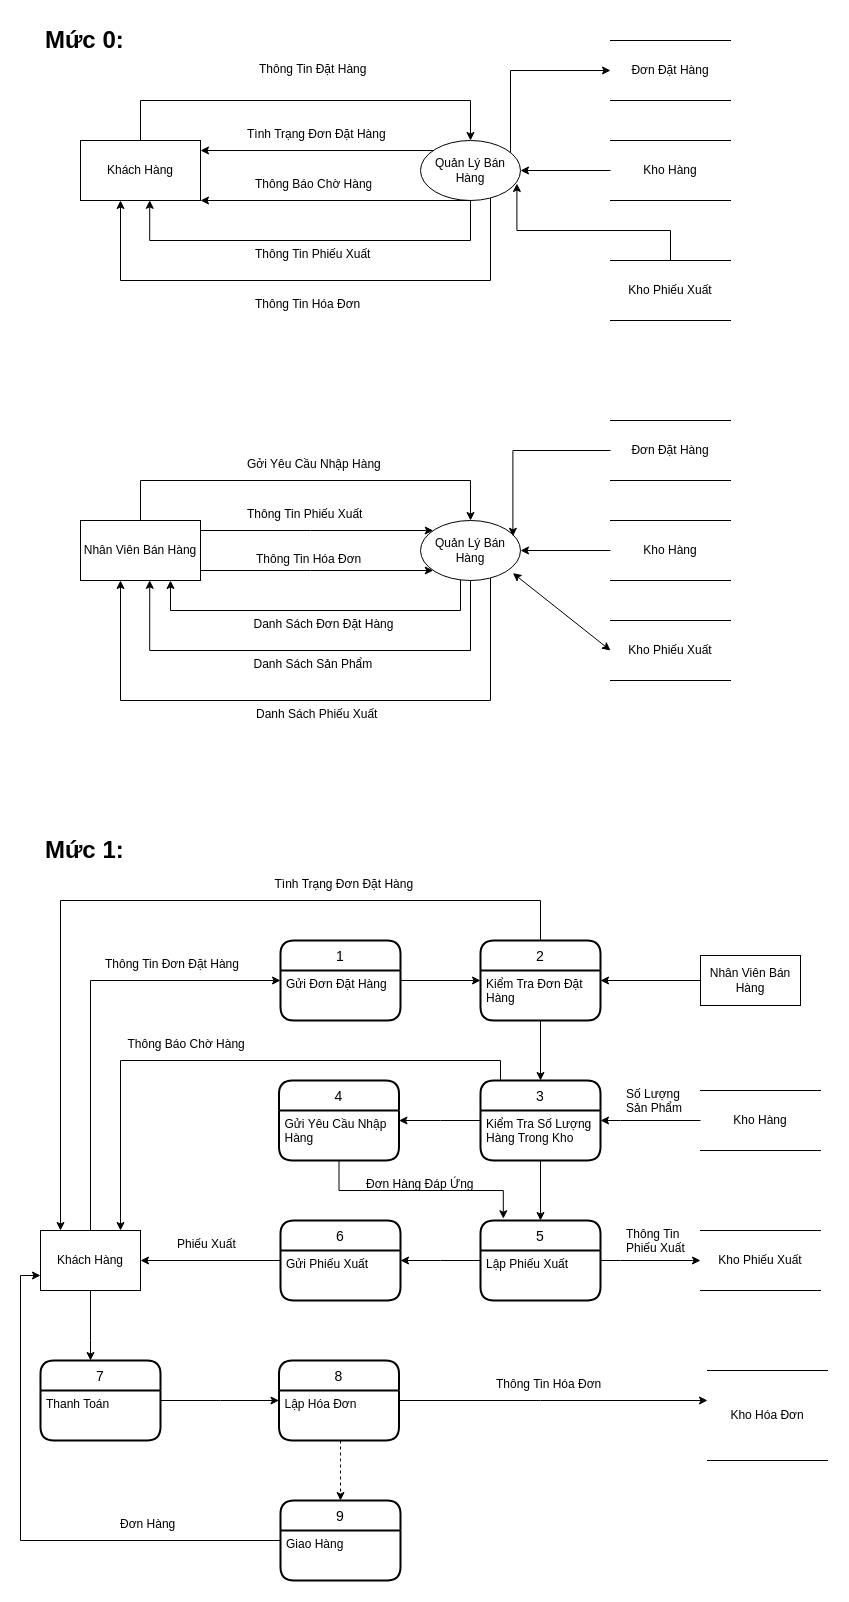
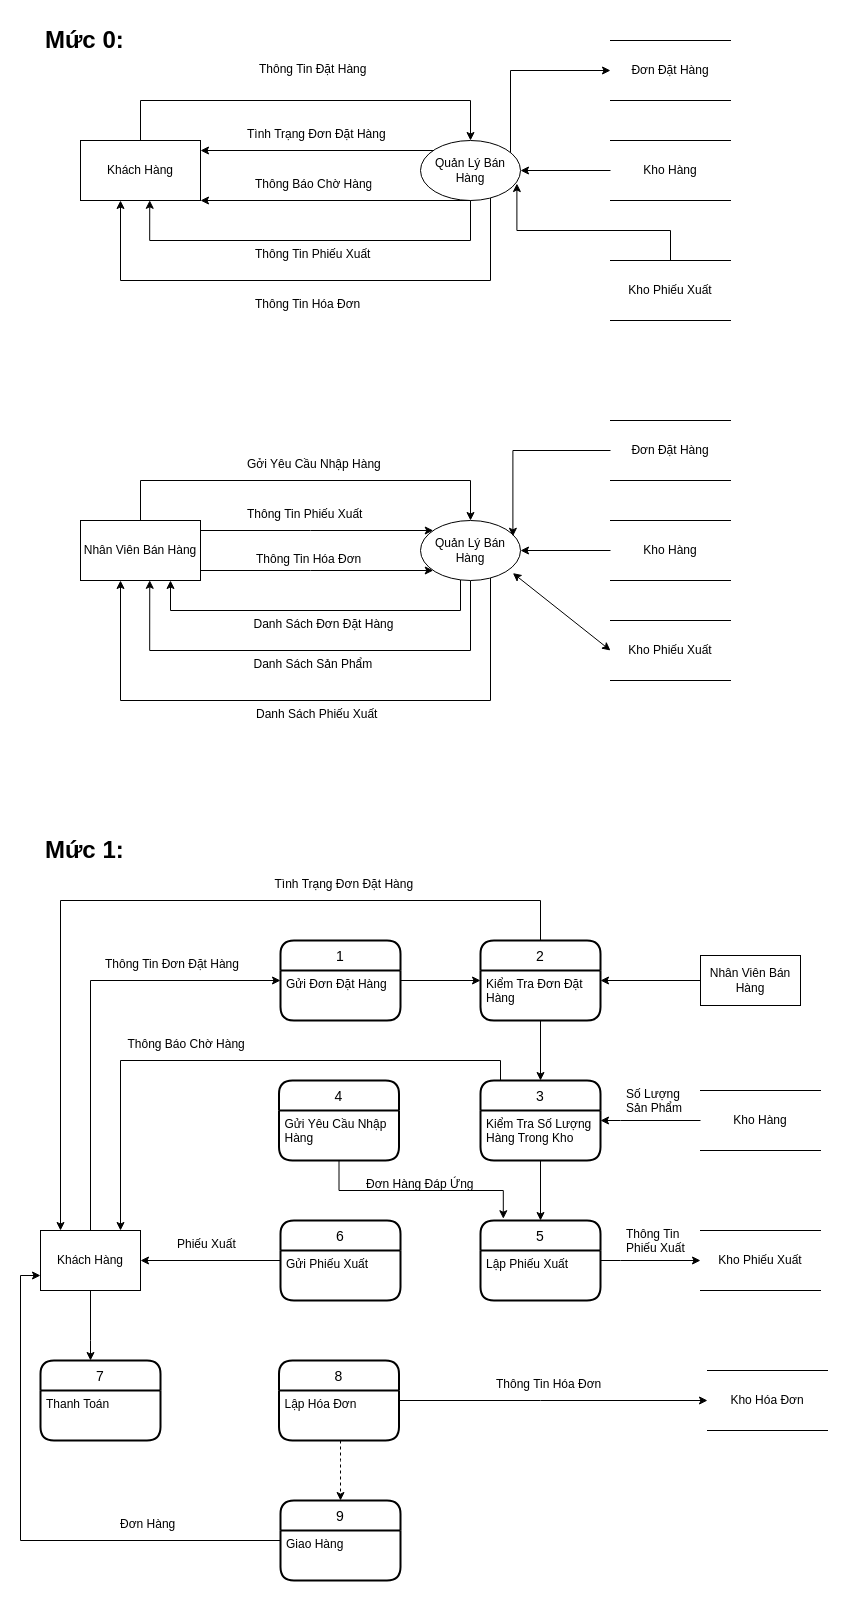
(443, 1121) -> none
(444, 1261) -> none
(217, 1401) -> none
(768, 1416) -> (768, 1401)
